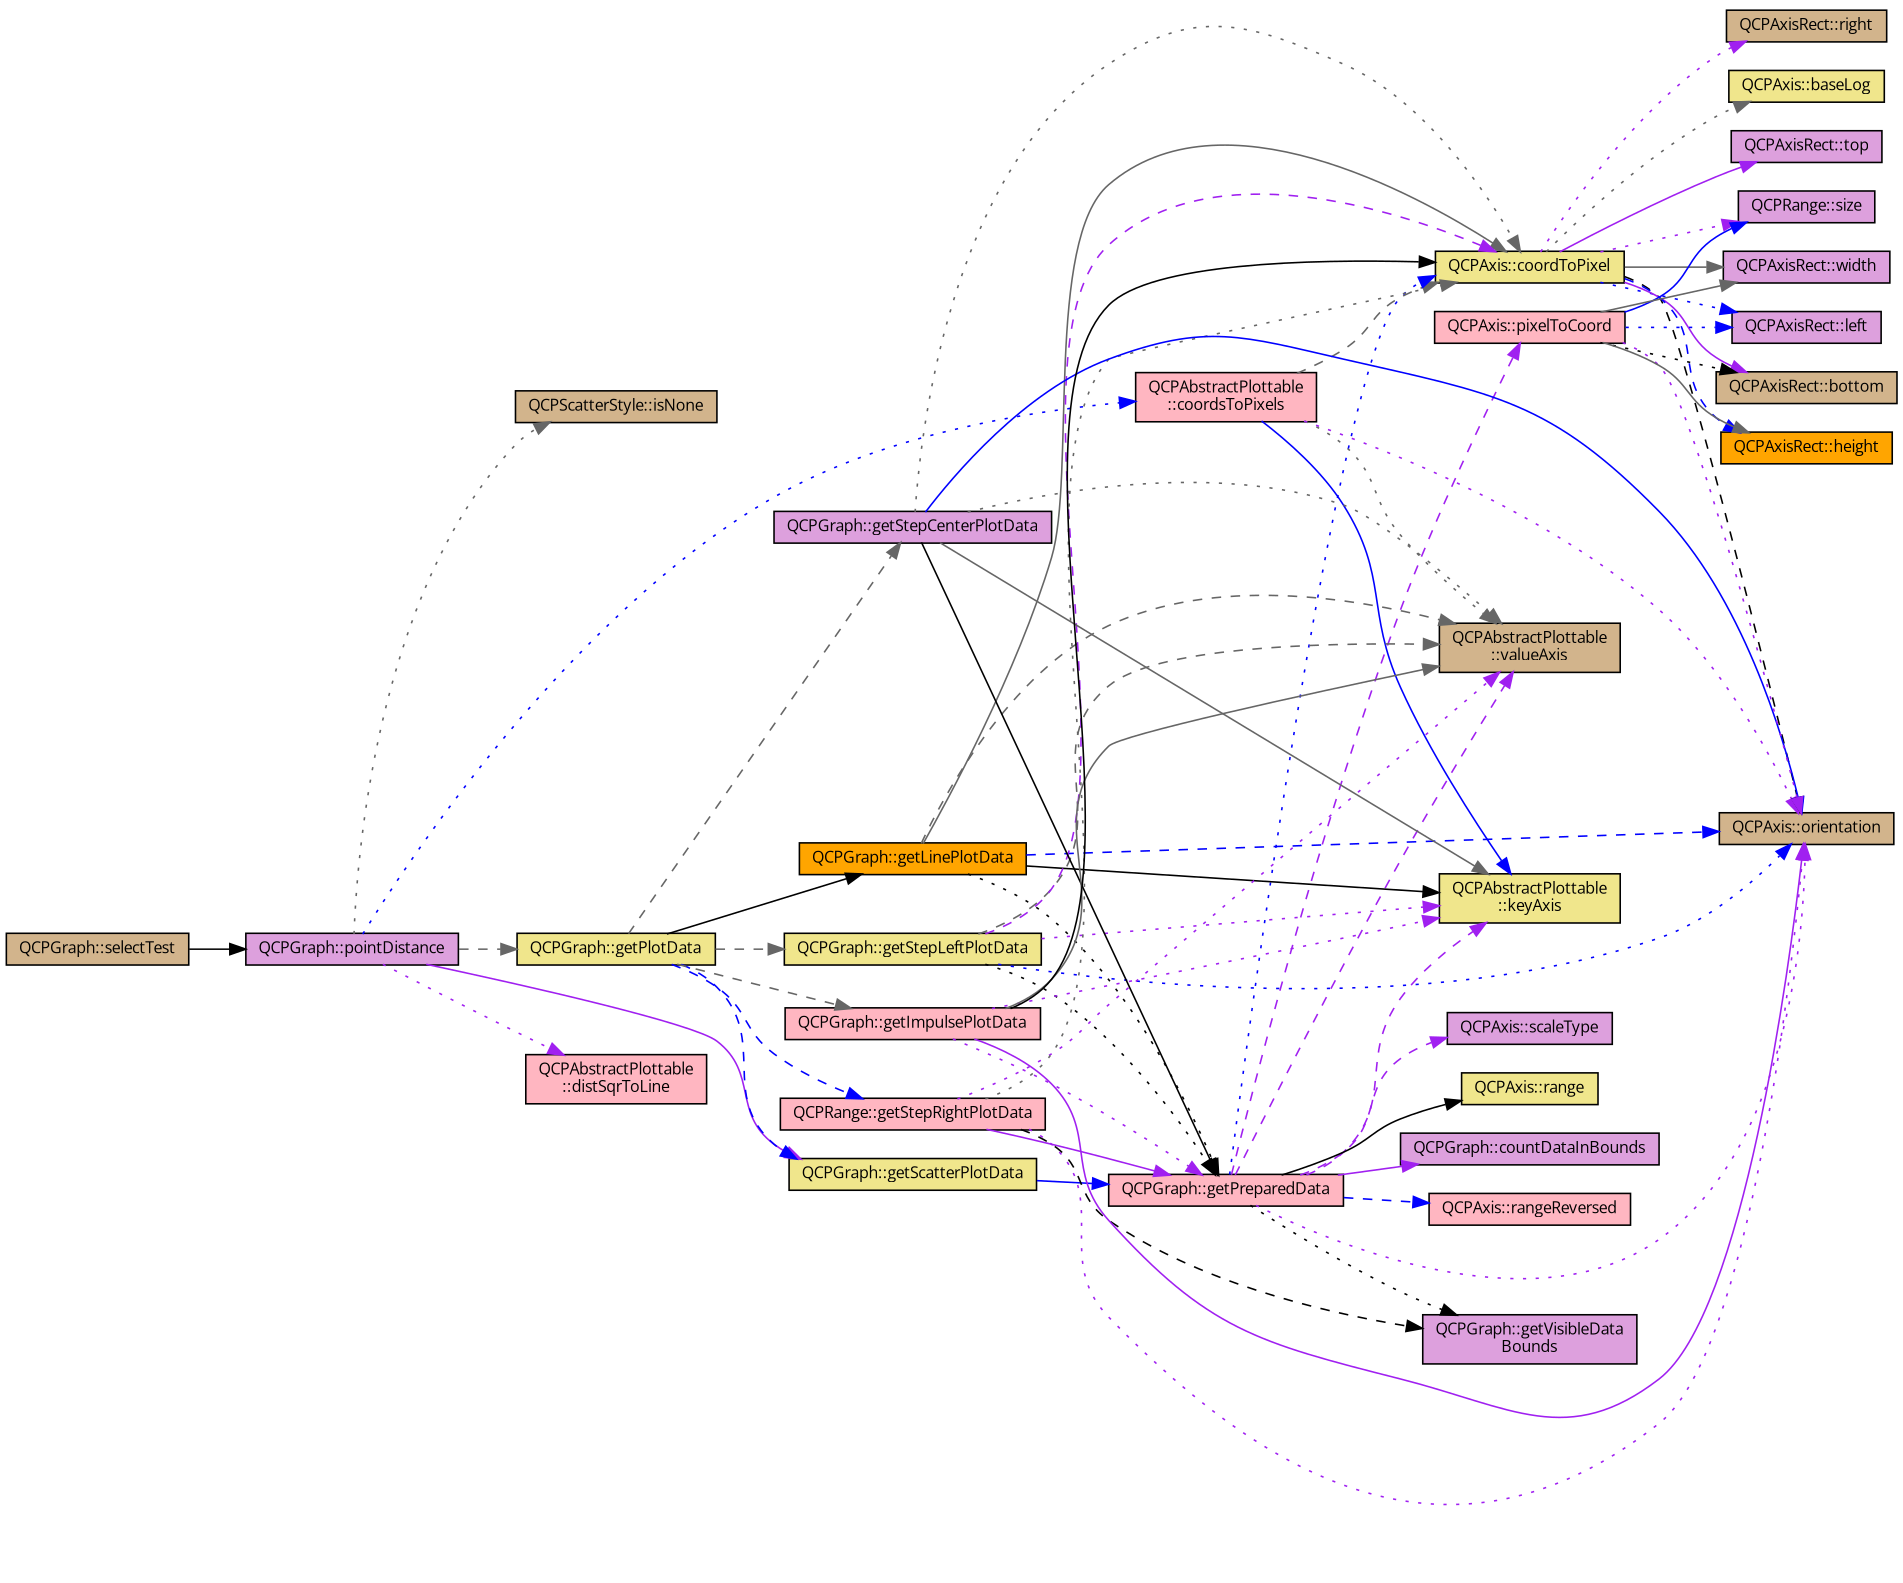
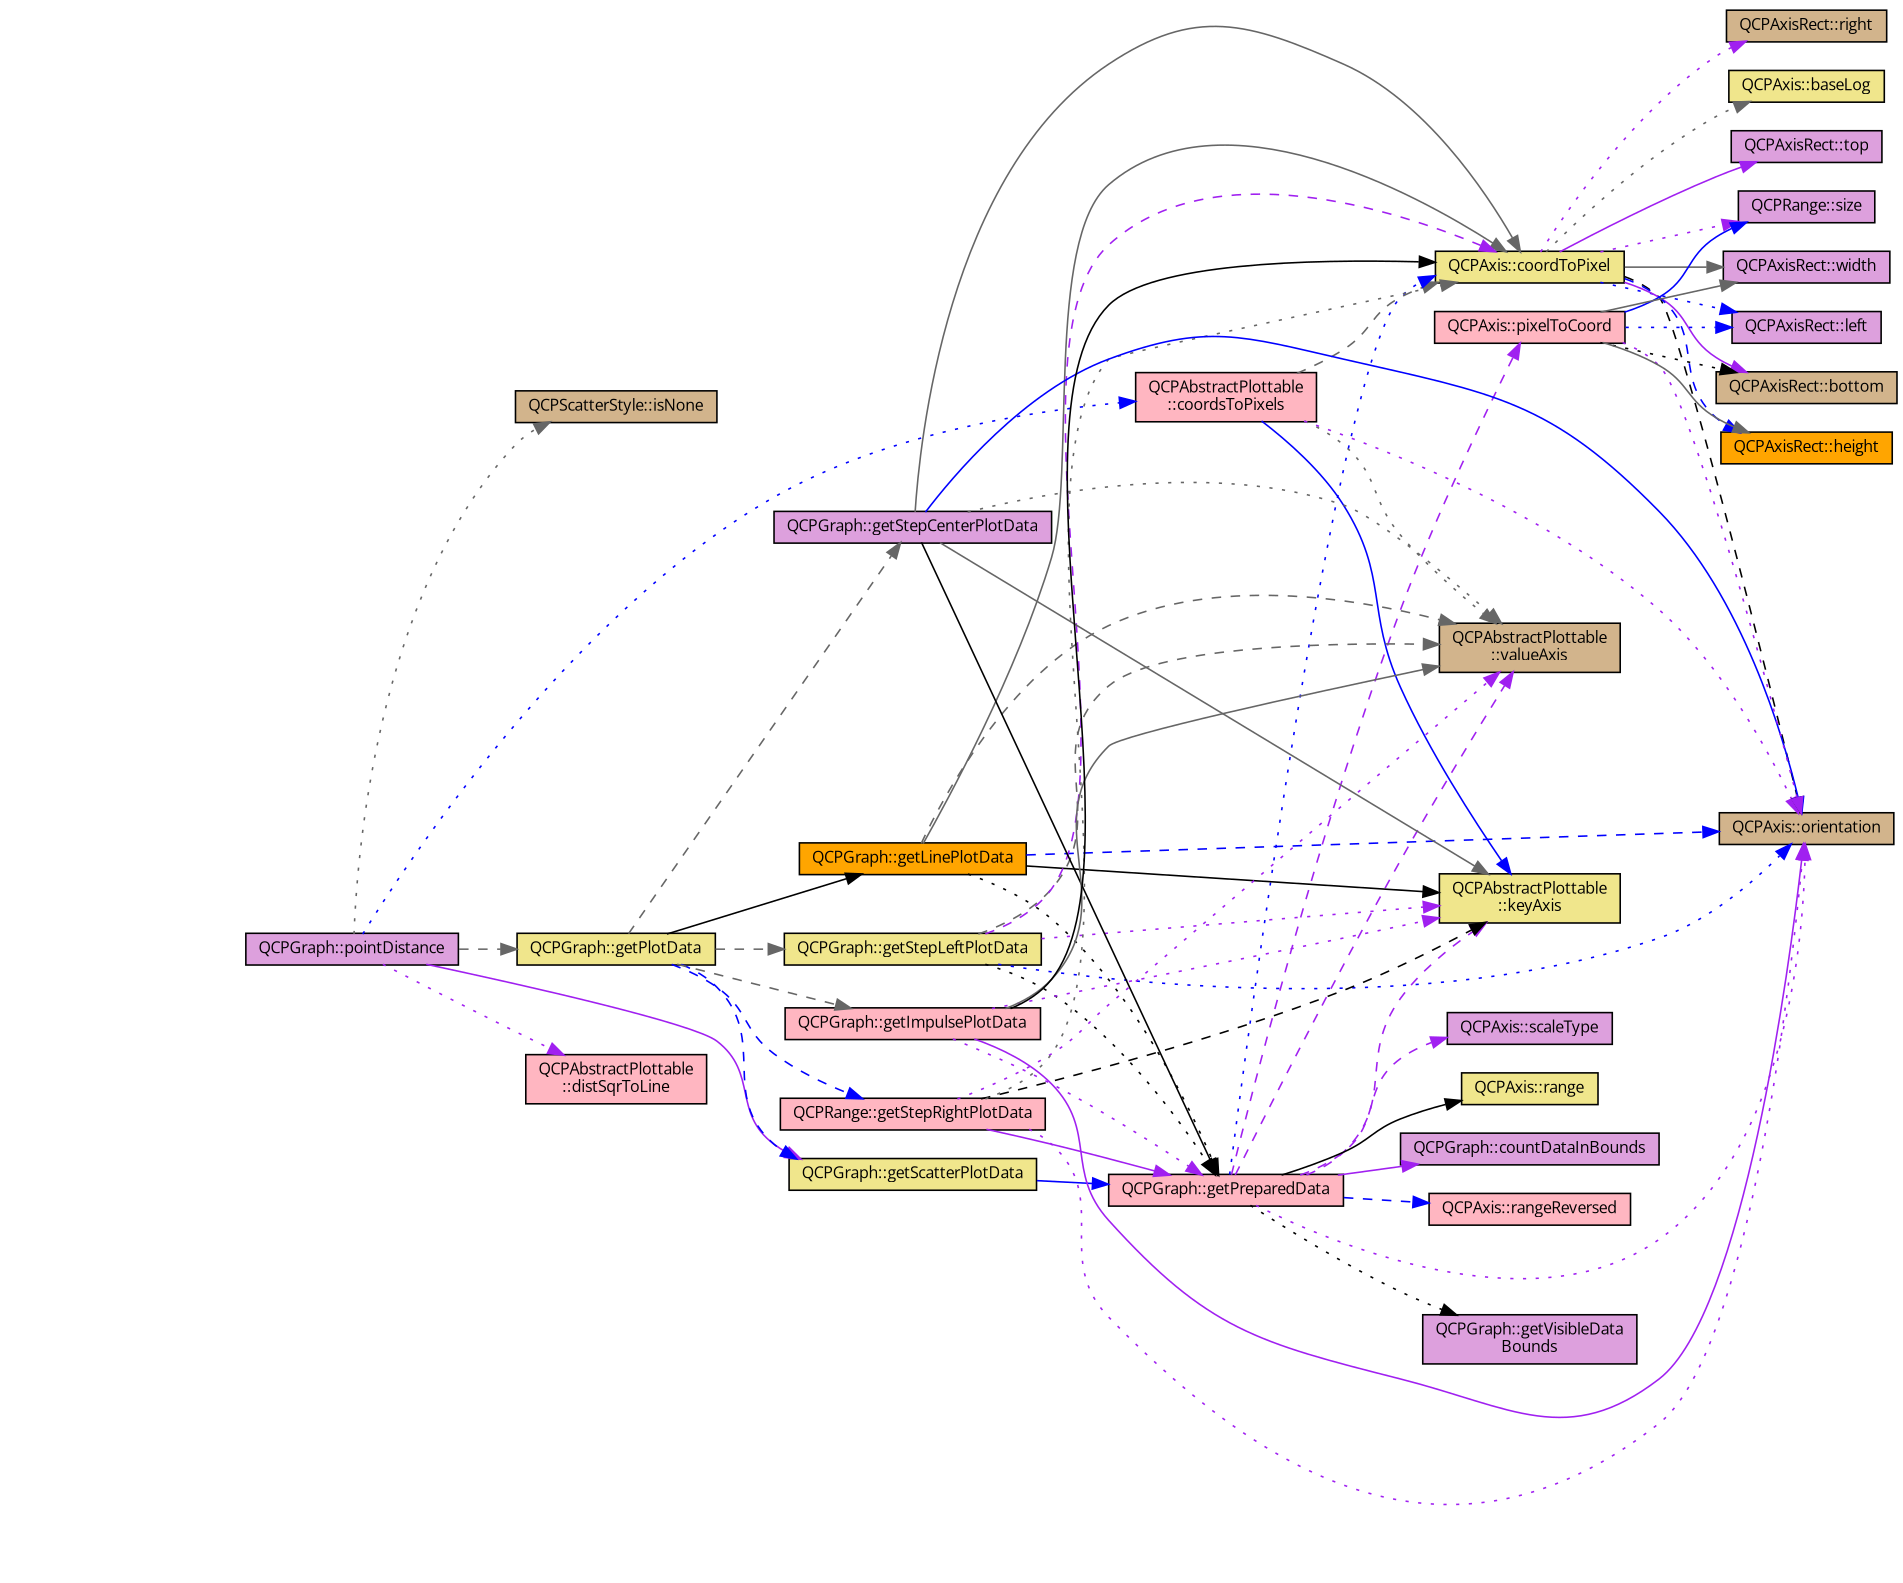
(1106, 67) -> (1106, 67)
(98, 949) -> none
(1191, 1265) -> (1232, 1030)
